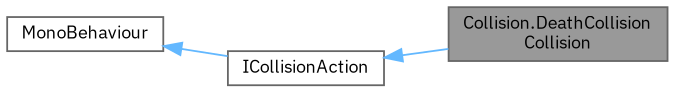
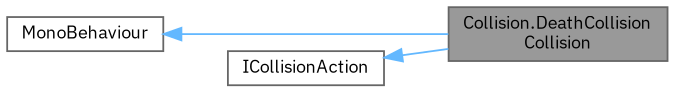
(204, 53) -> (315, 34)
